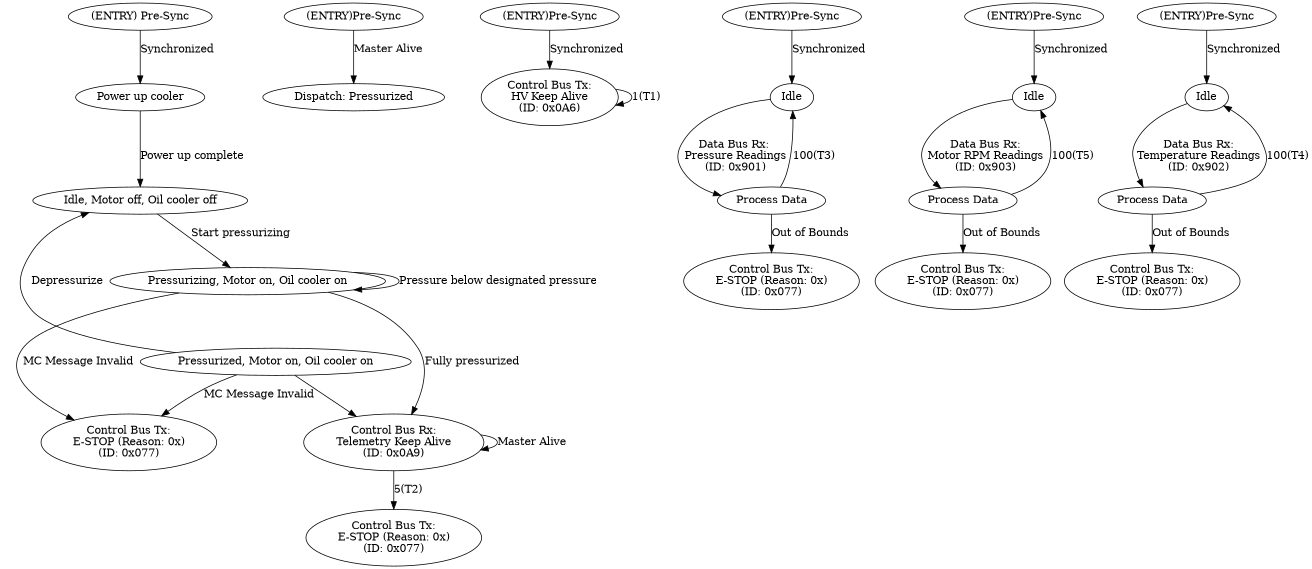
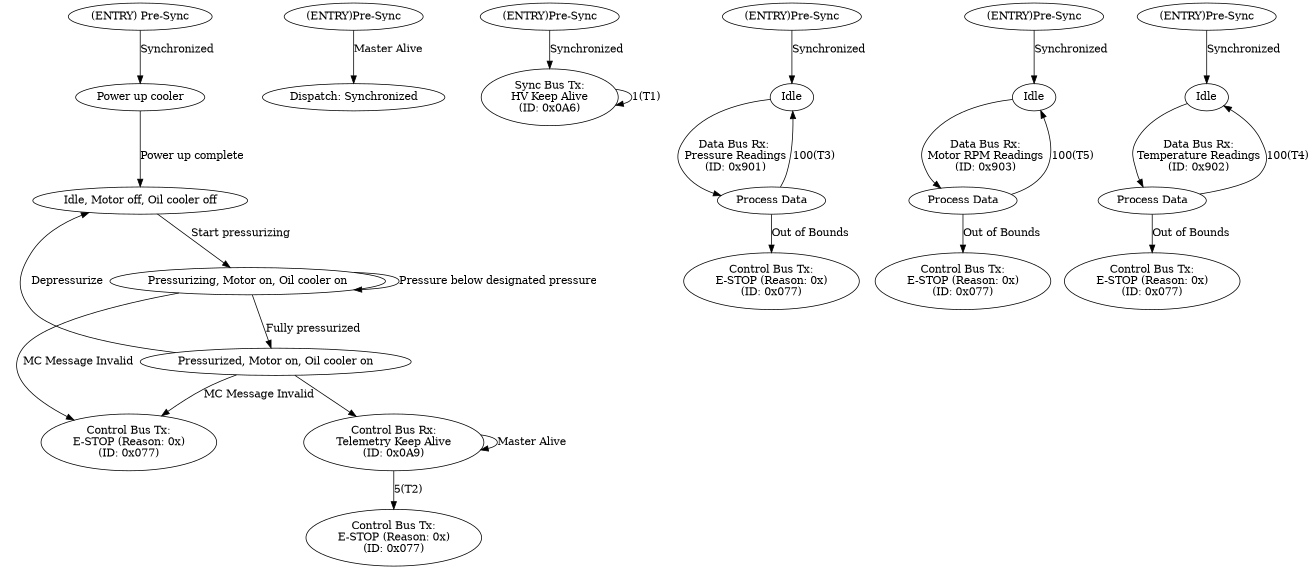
(354, 97) -> (354, 97)
(550, 97) -> (550, 97)
(403, 331) -> (260, 318)
